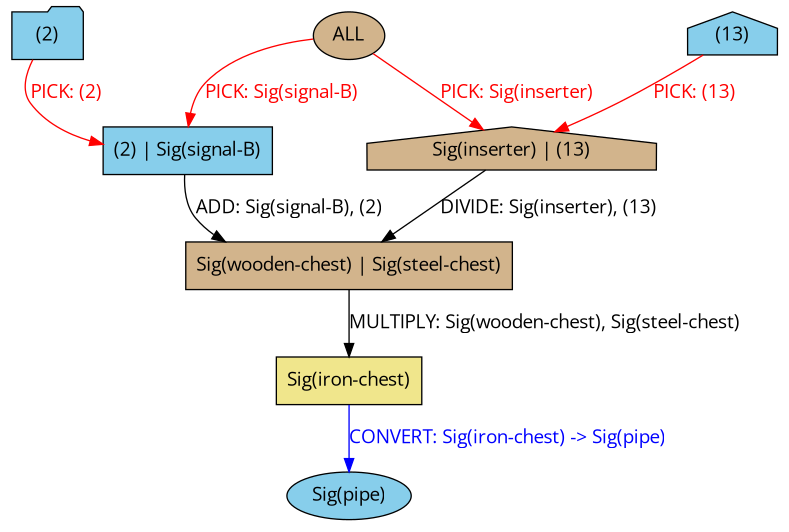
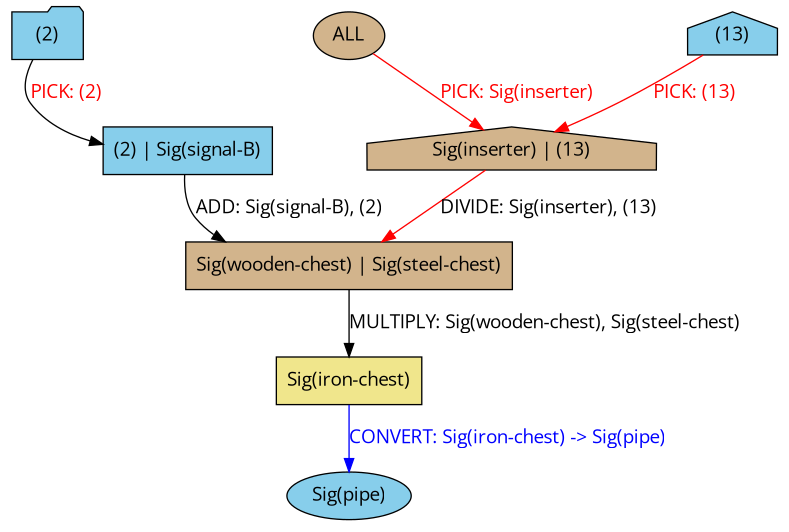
(240, 59) -> none
(39, 113) -> (39, 113)
(439, 202) -> (439, 202)
